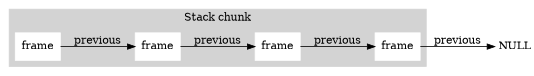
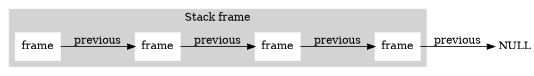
(218, 18) -> (218, 18)
